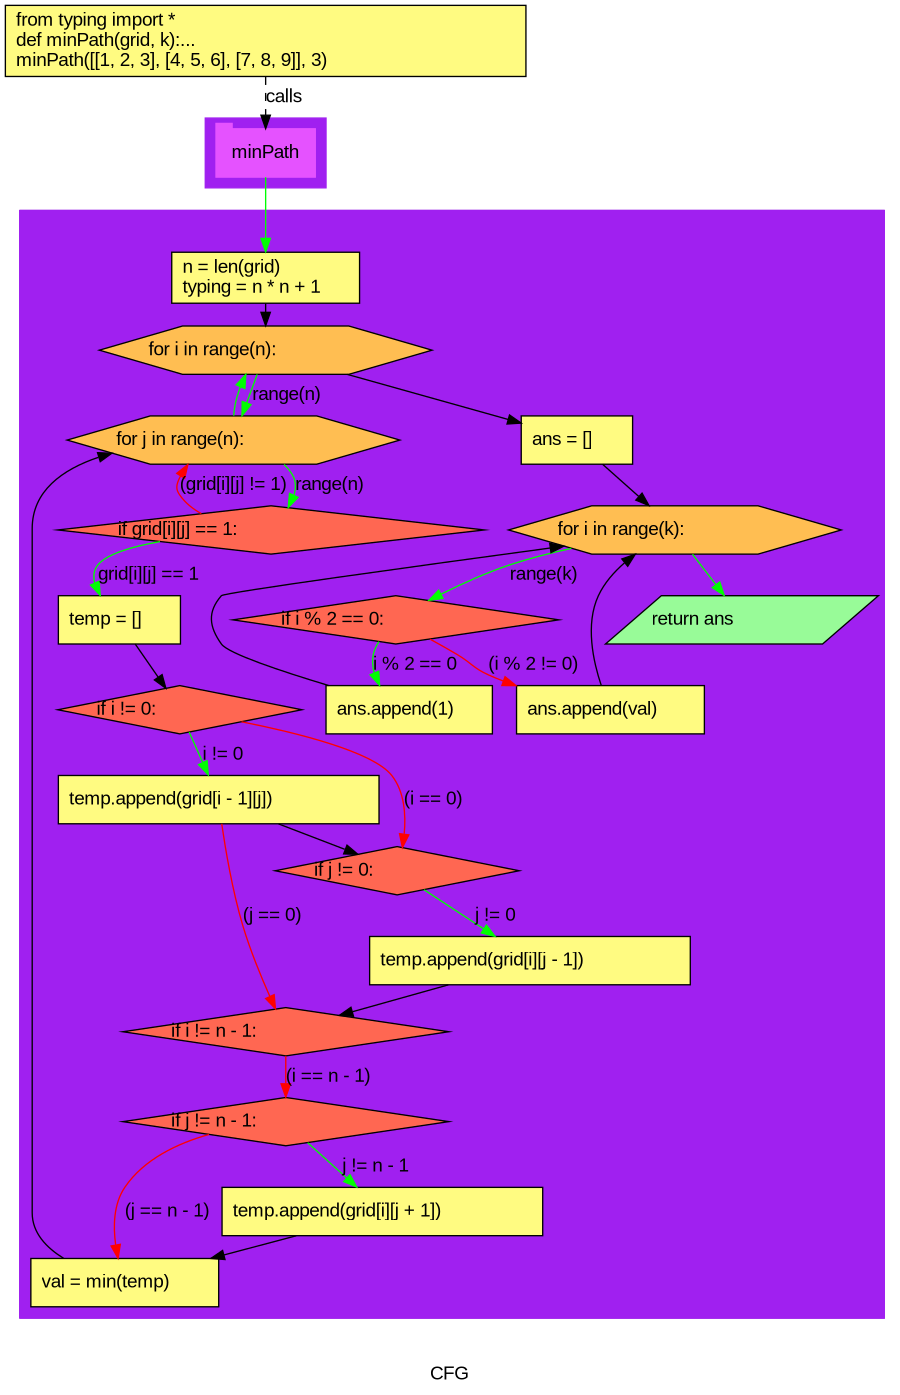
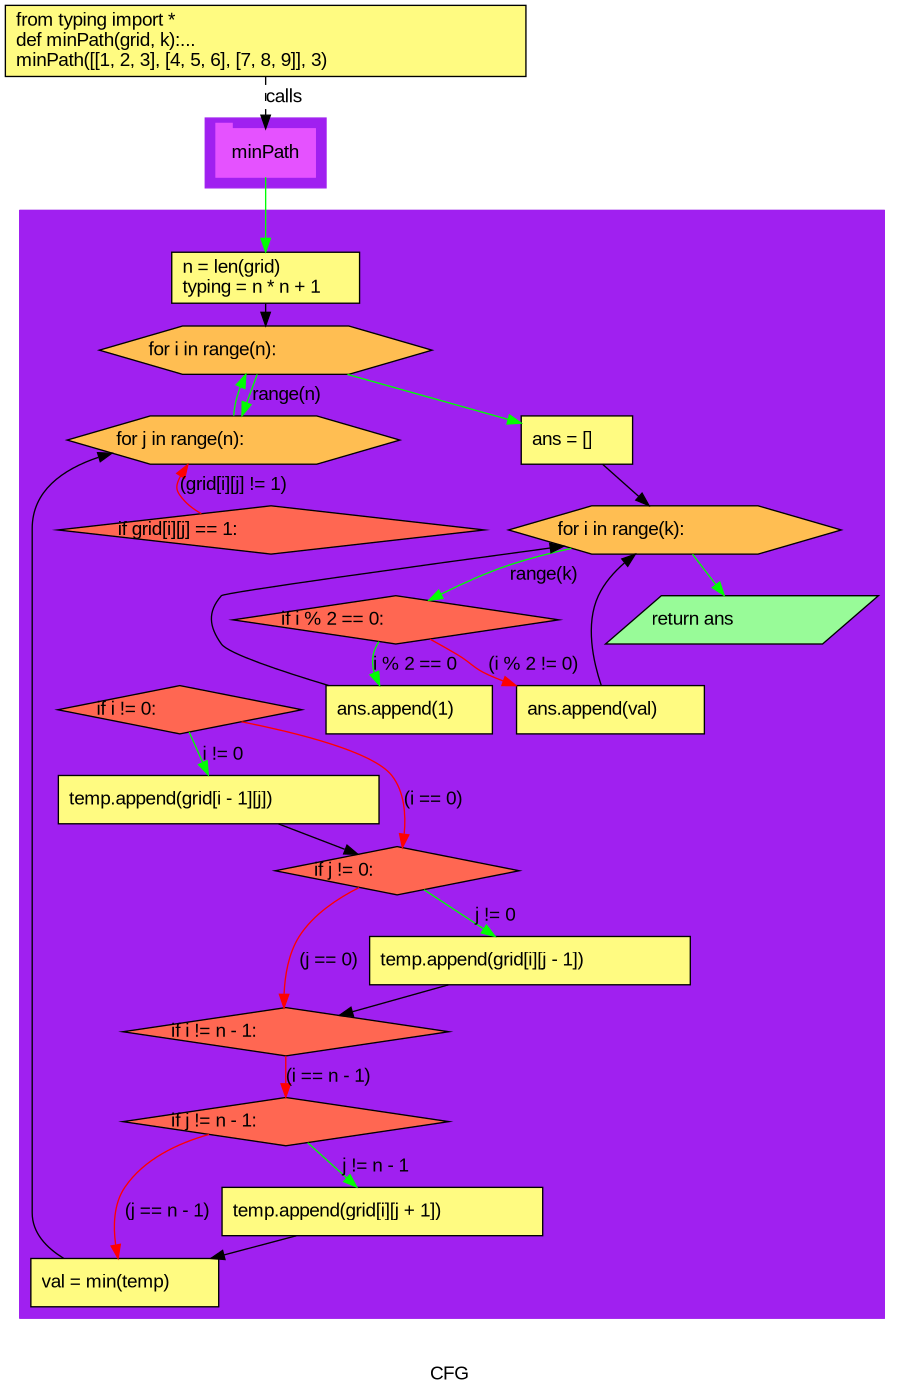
(428, 397) -> (428, 397)
(294, 478) -> none
(119, 620) -> none
(239, 912) -> (305, 929)
